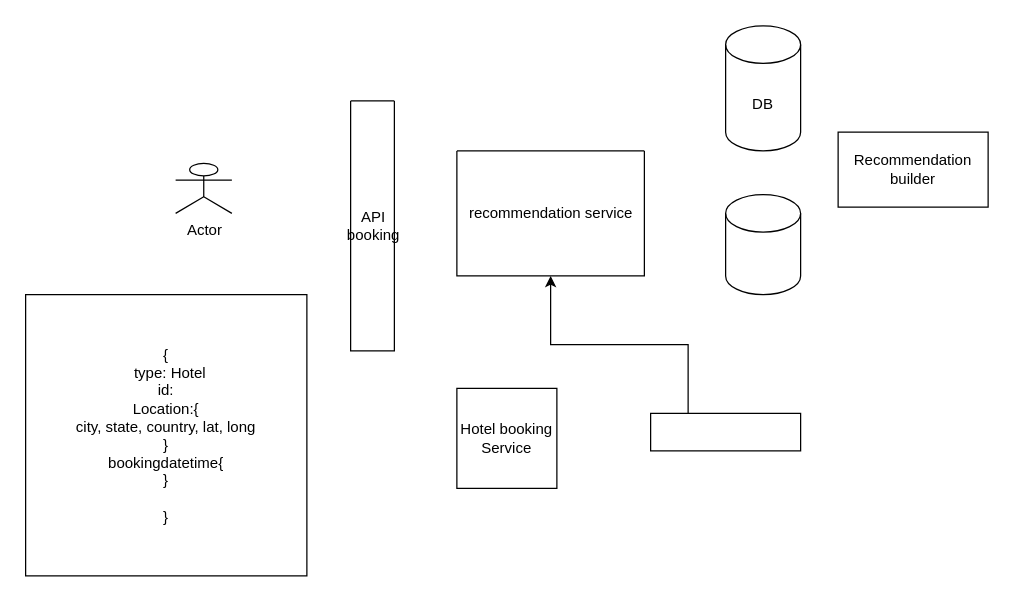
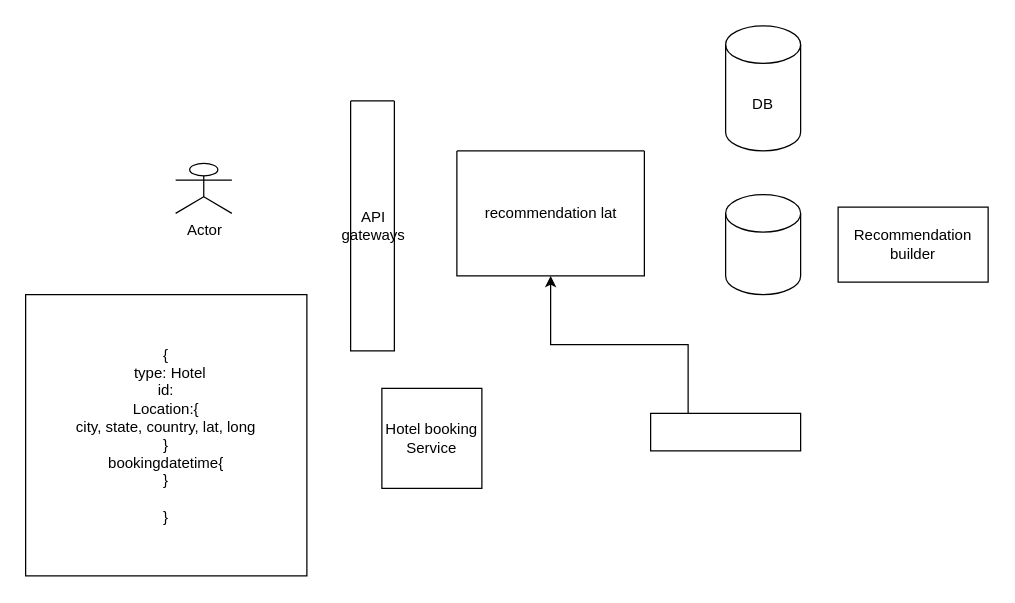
(913, 169) -> (913, 244)
(551, 213) -> (551, 213)
(374, 226) -> (374, 226)
(507, 438) -> (432, 438)
